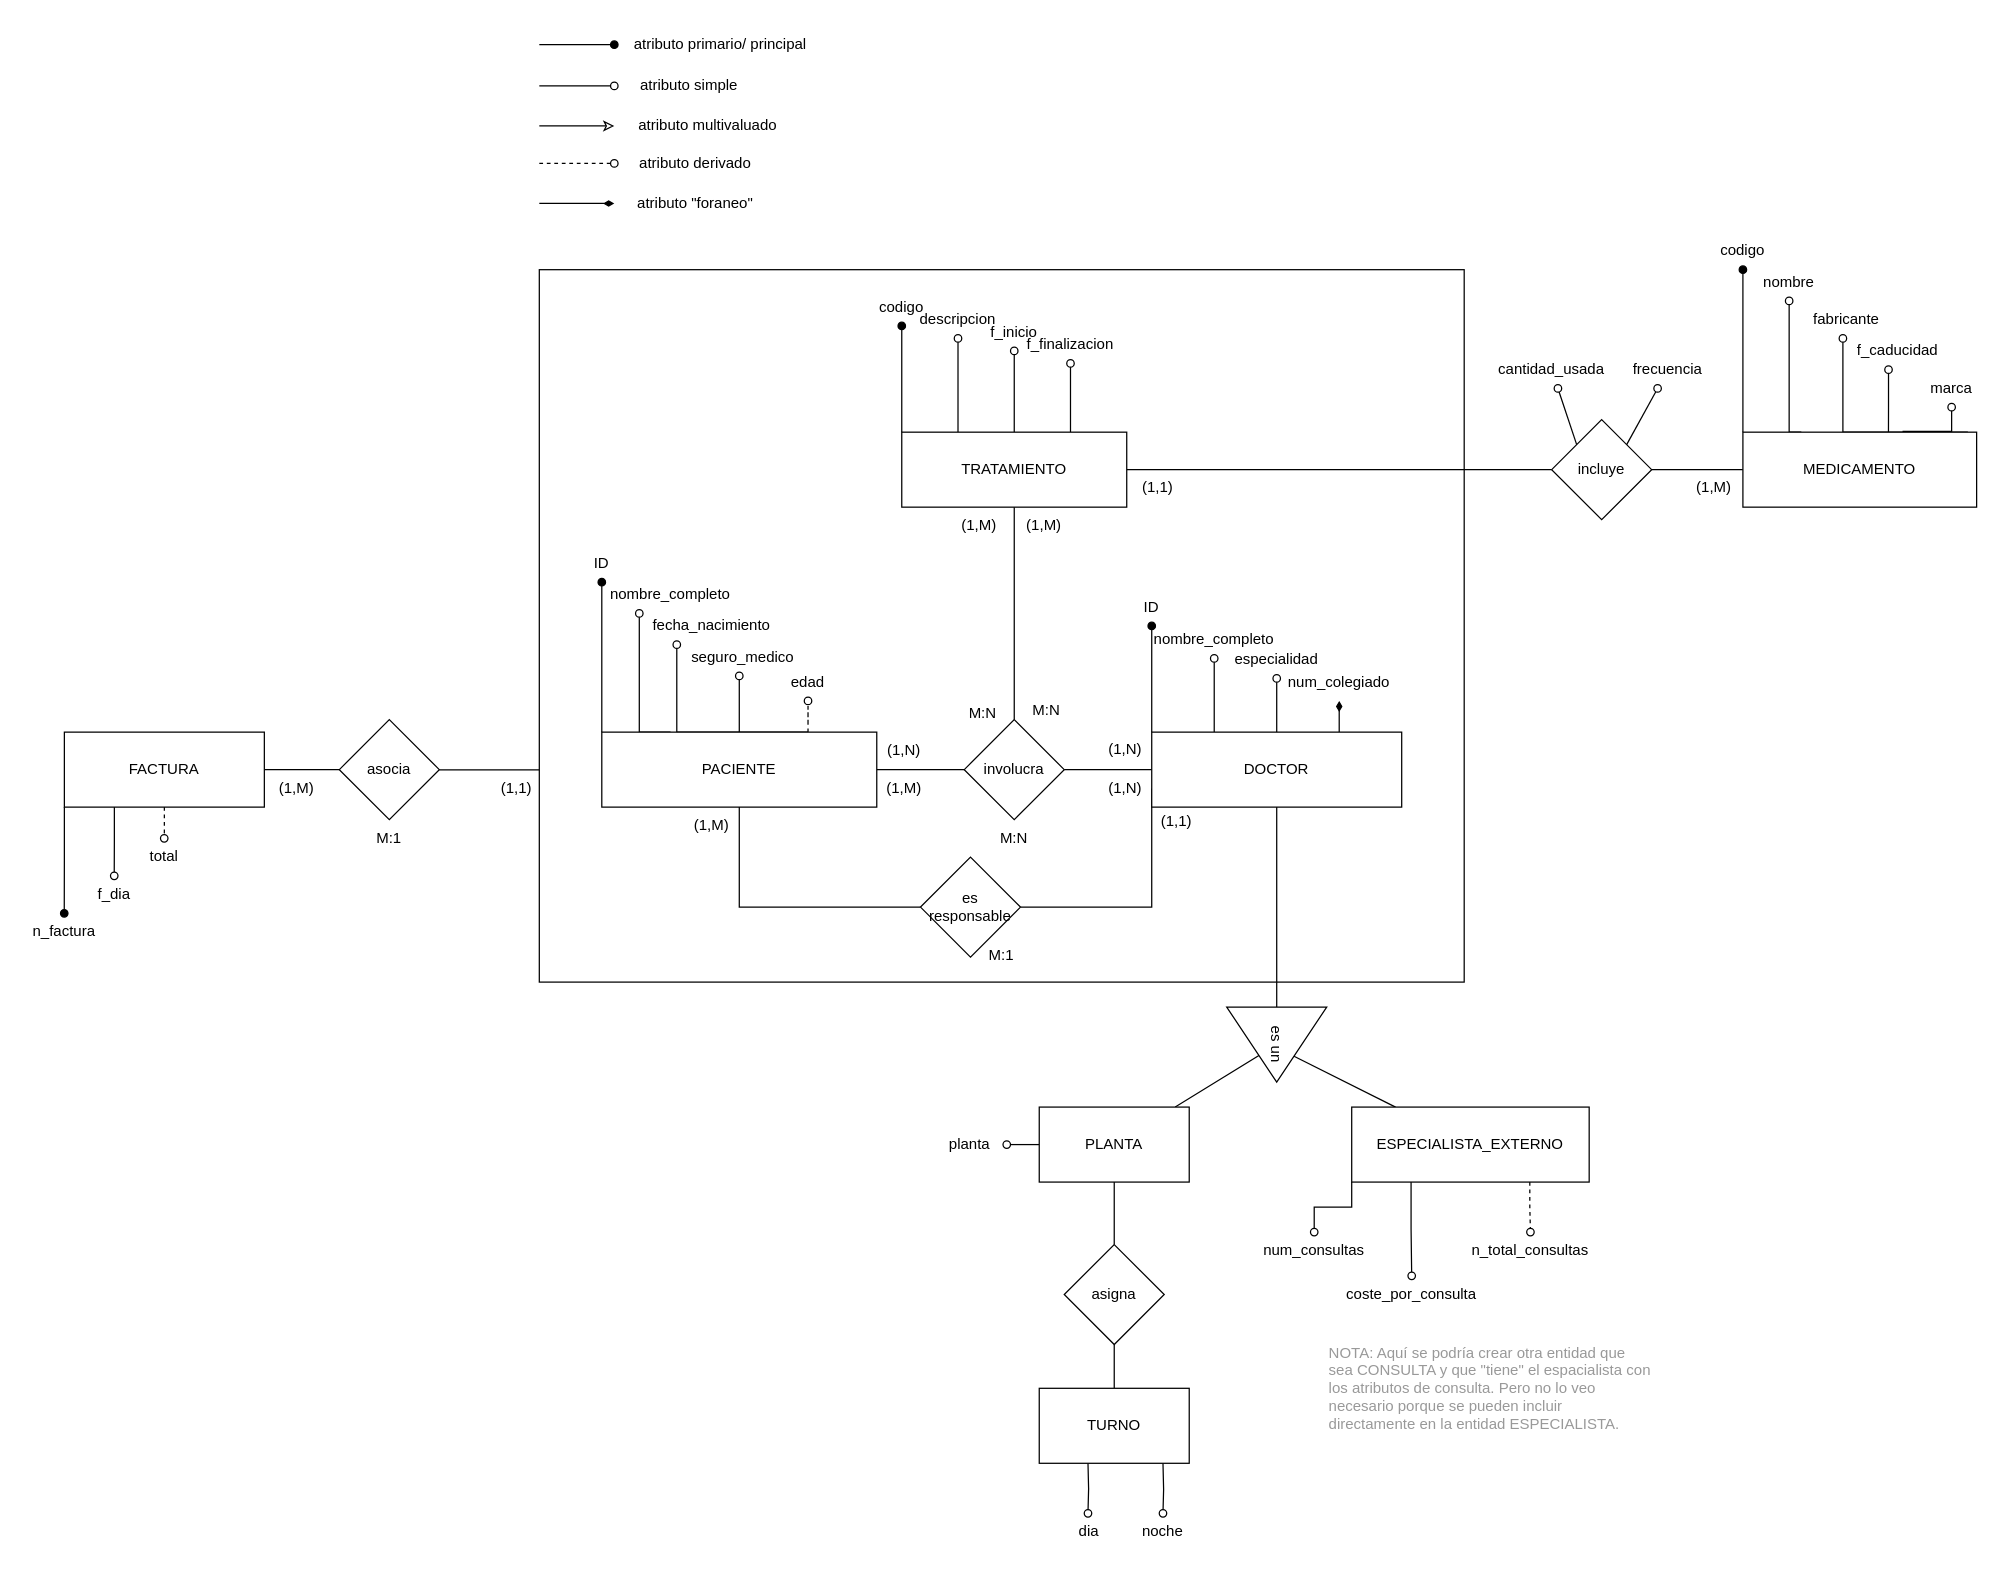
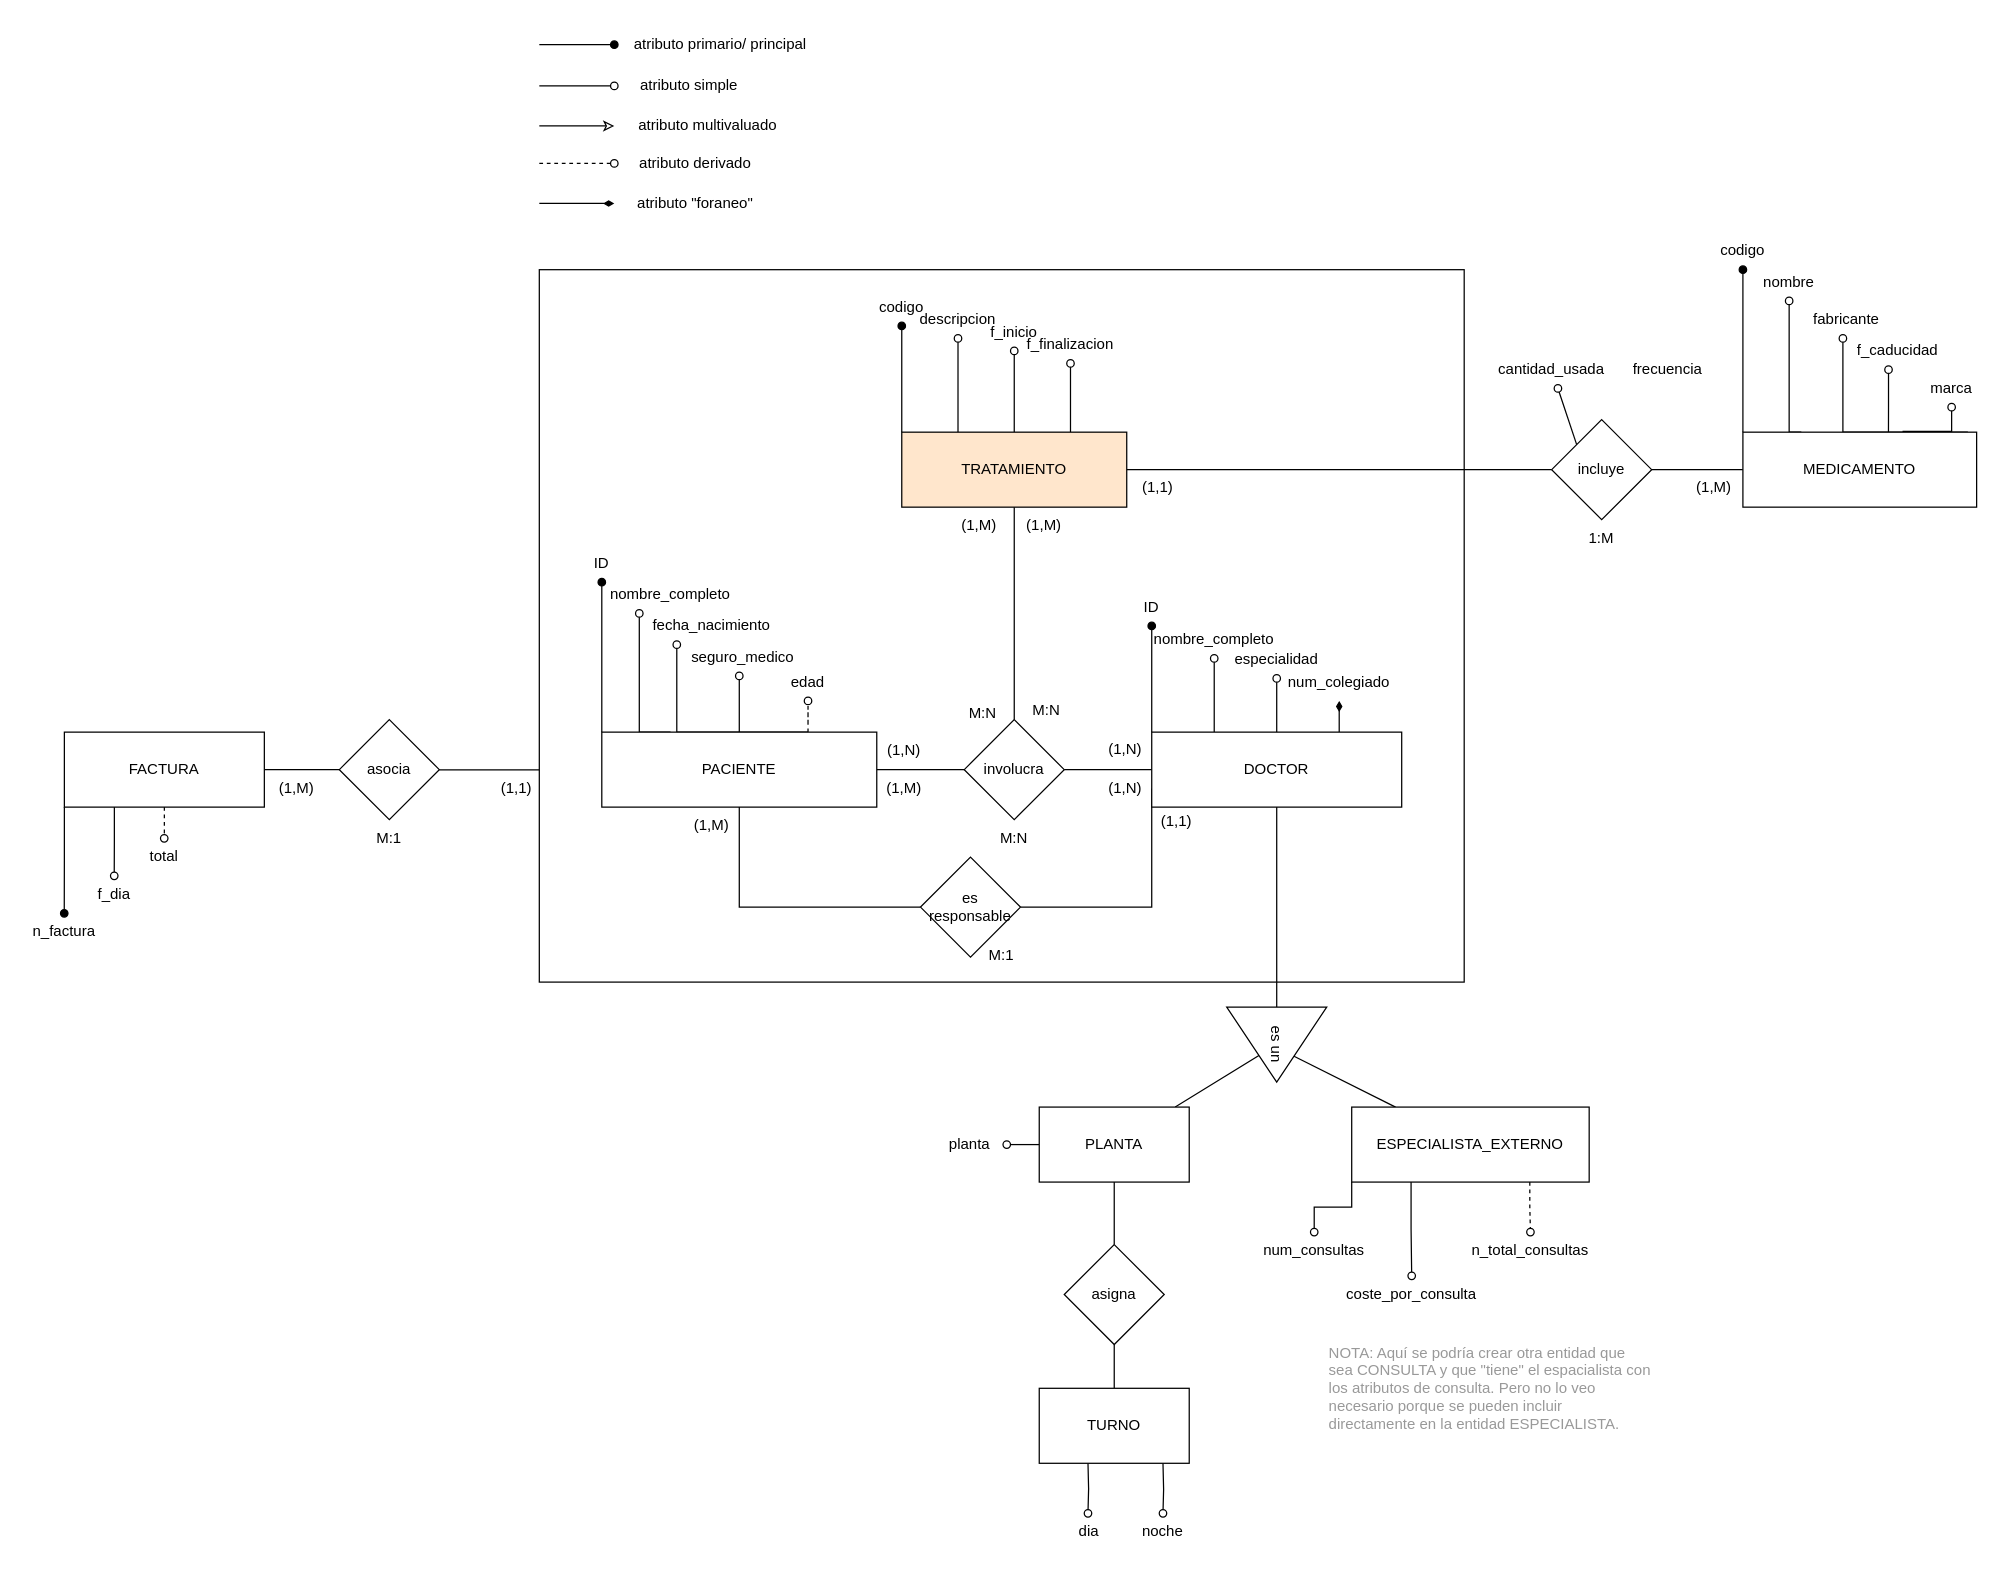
(1641, 418) -> none
(1014, 469) -> (1014, 469)
none -> (1602, 538)
